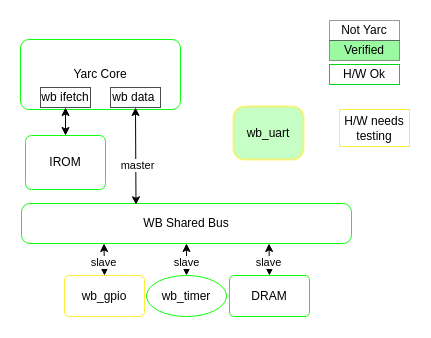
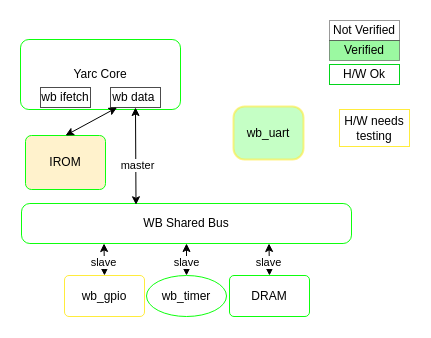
(365, 31) -> (365, 31)
(66, 122) -> (91, 122)
(66, 163) -> (66, 163)
